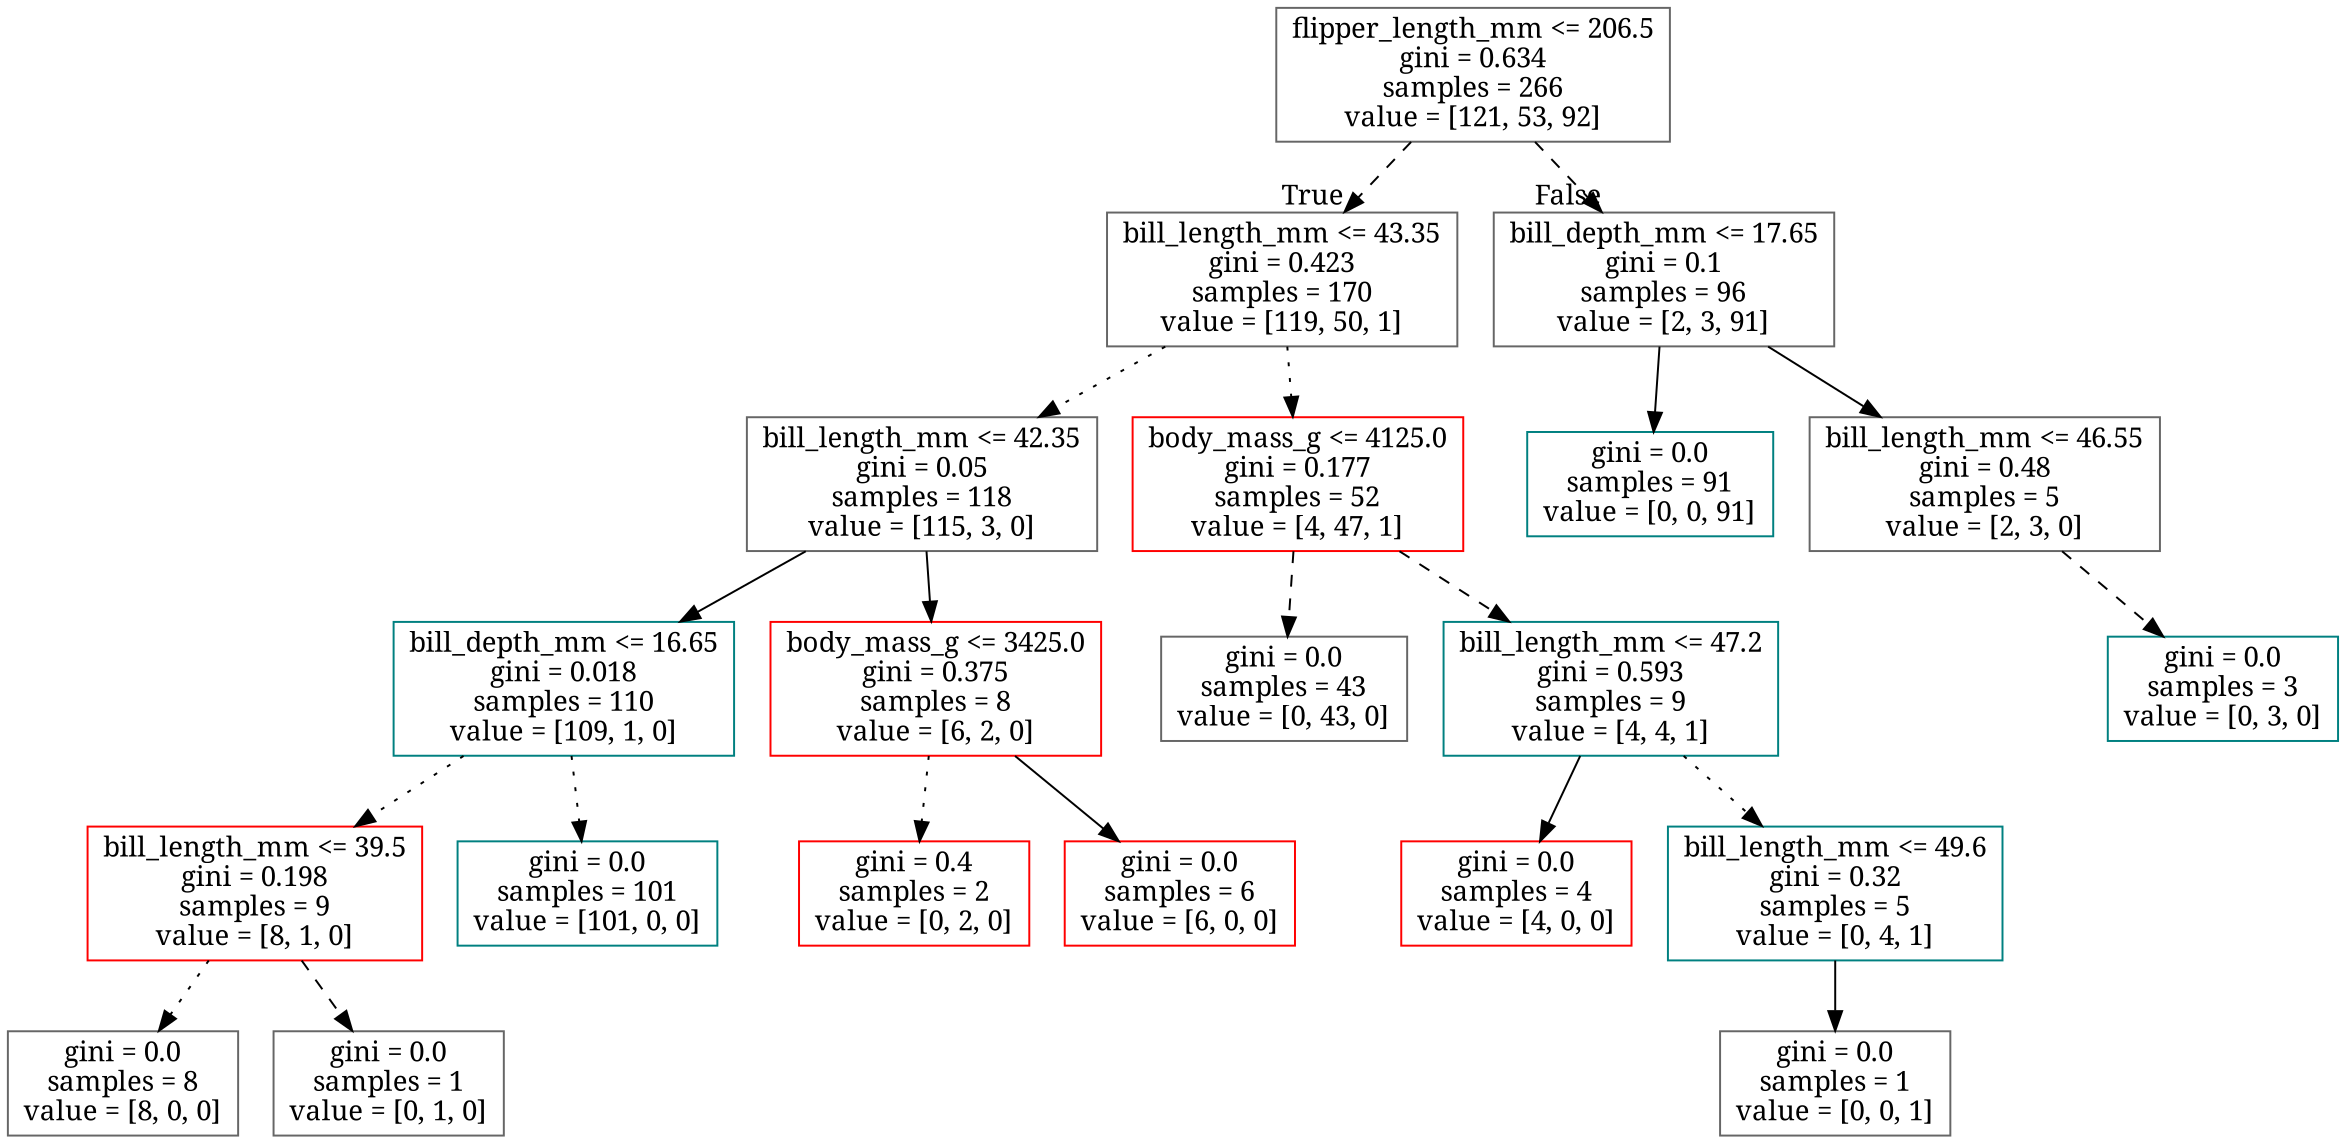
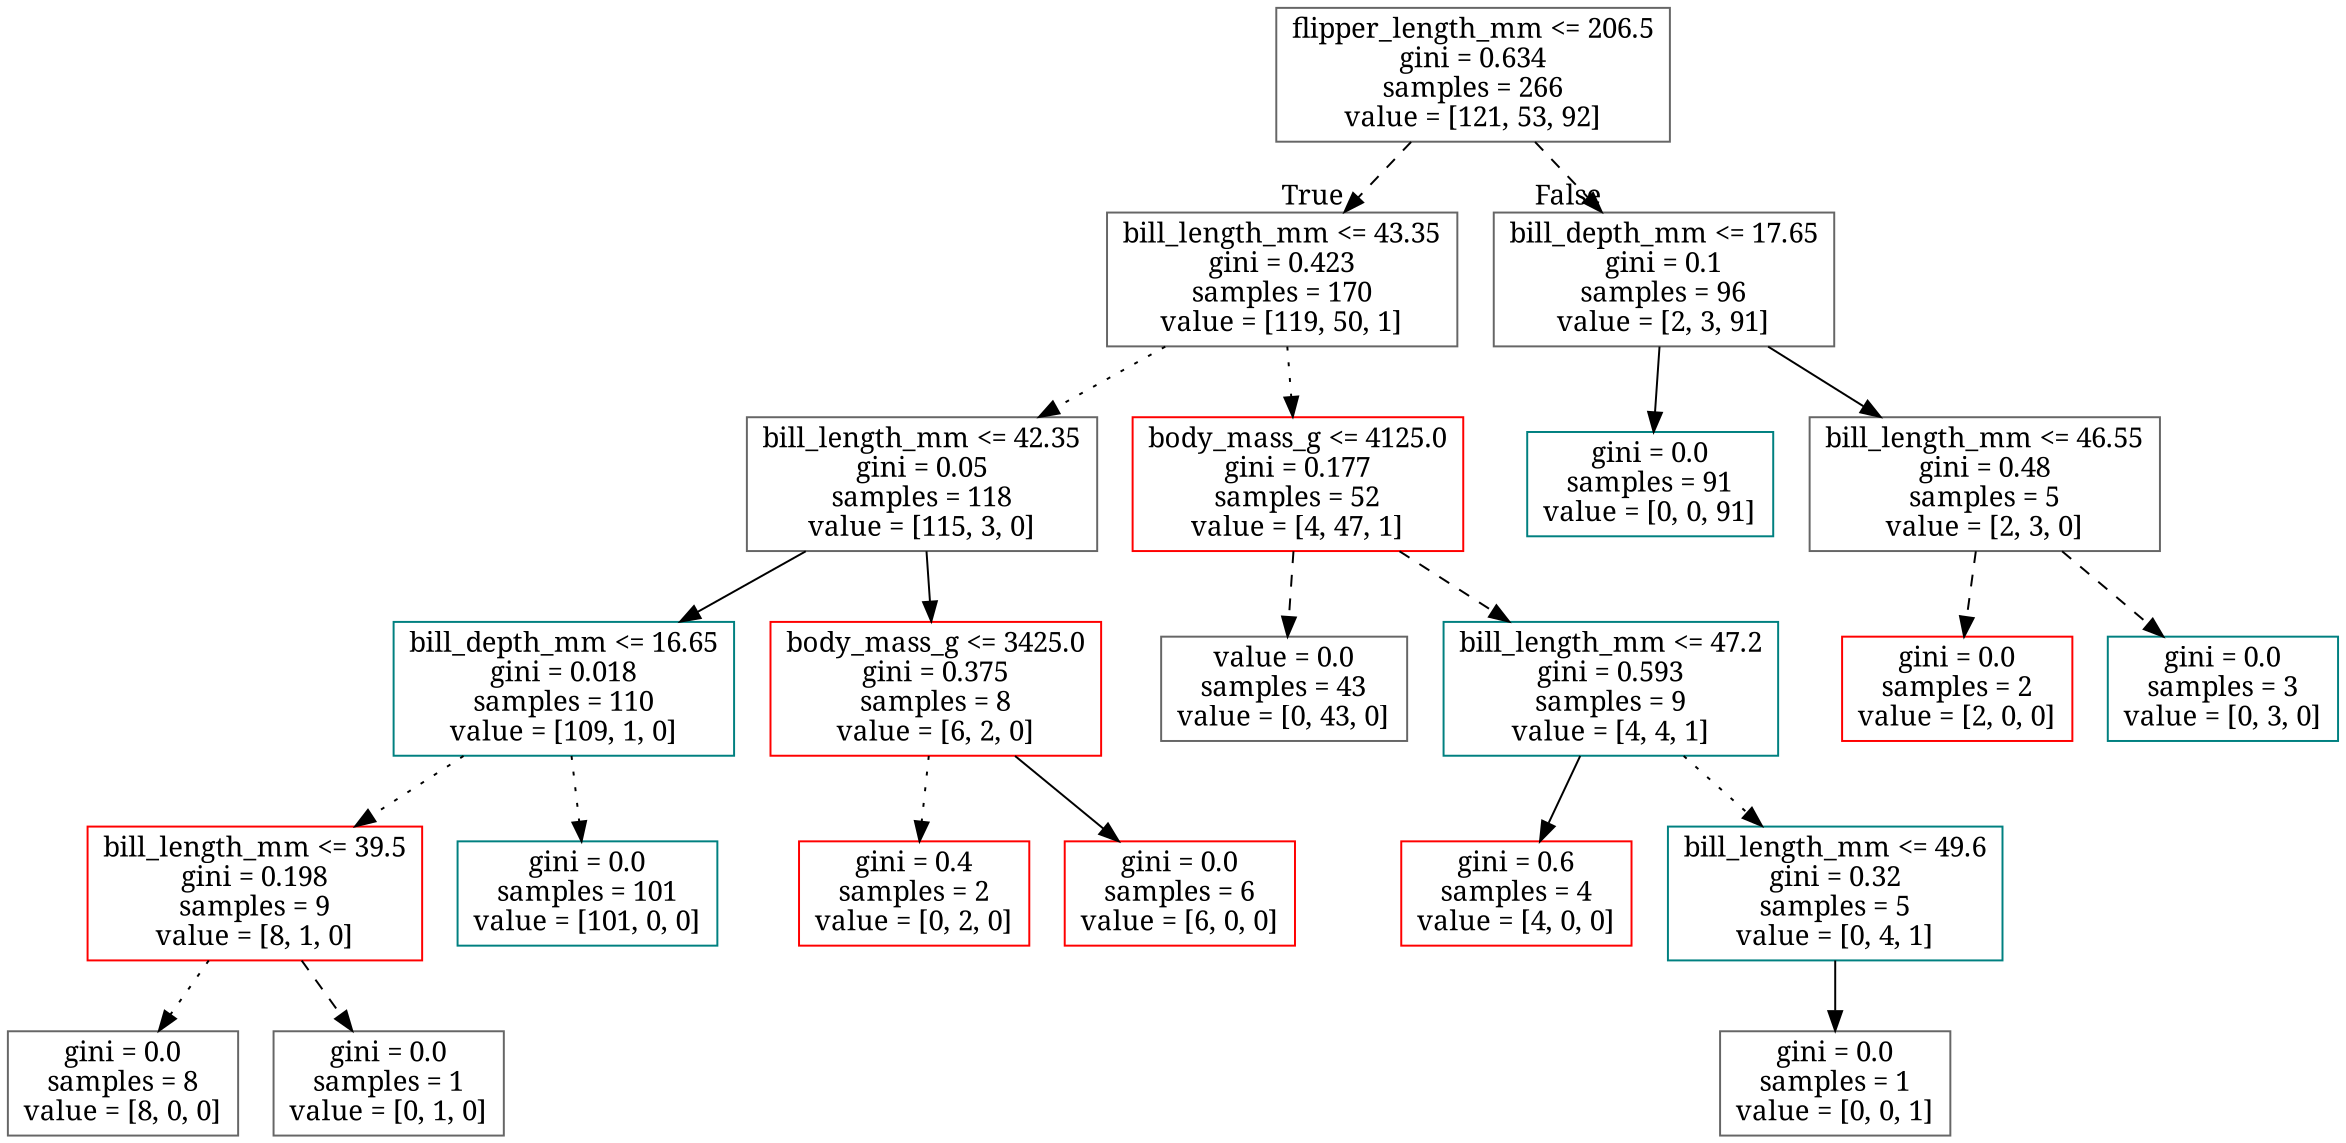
(1284, 689) -> (1284, 689)
none -> (1957, 689)
(1516, 893) -> (1516, 893)
